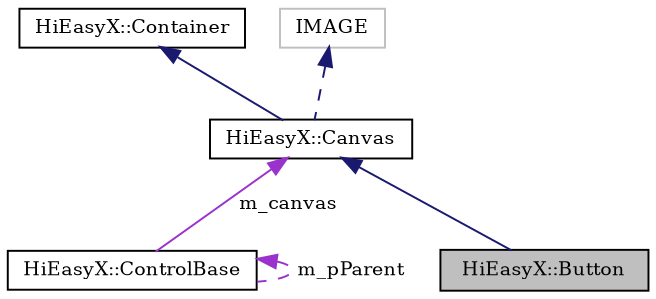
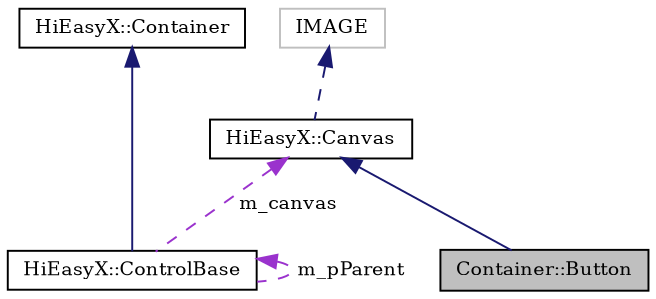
(230, 89) -> (132, 159)
(214, 210) -> (214, 210)
(544, 270) -> (544, 270)
